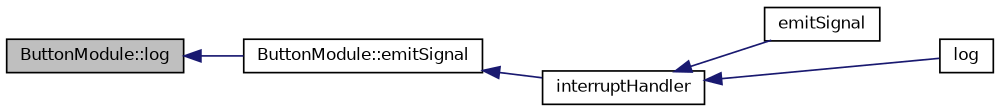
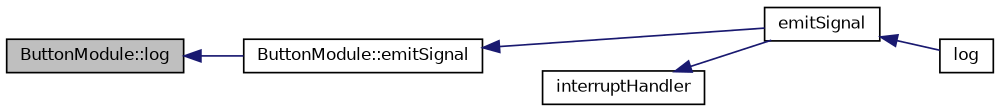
(830, 68) -> (918, 45)
(521, 75) -> (632, 37)
